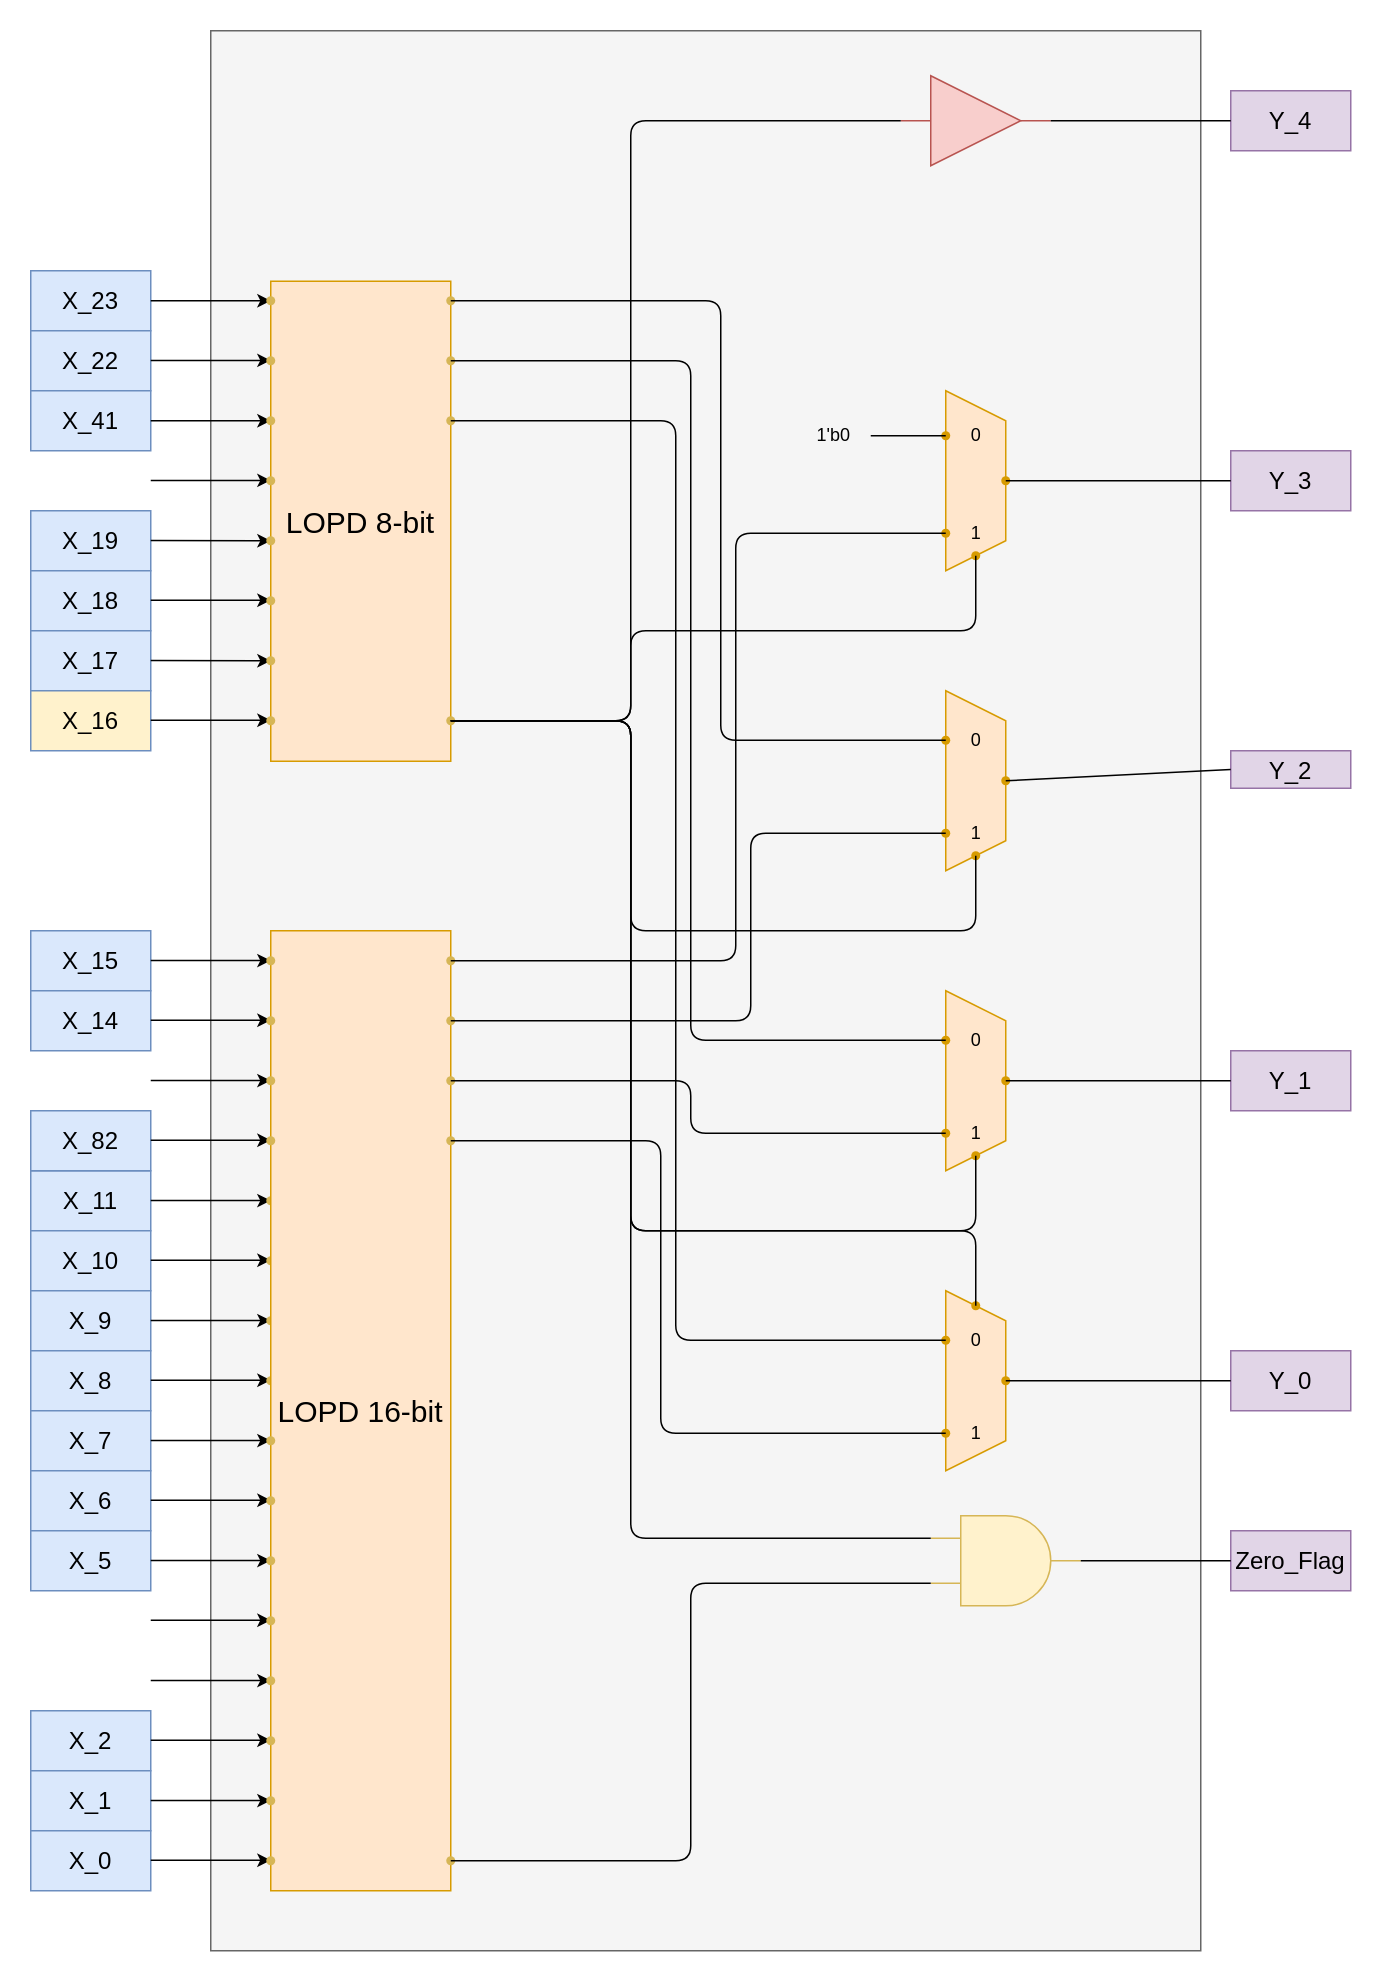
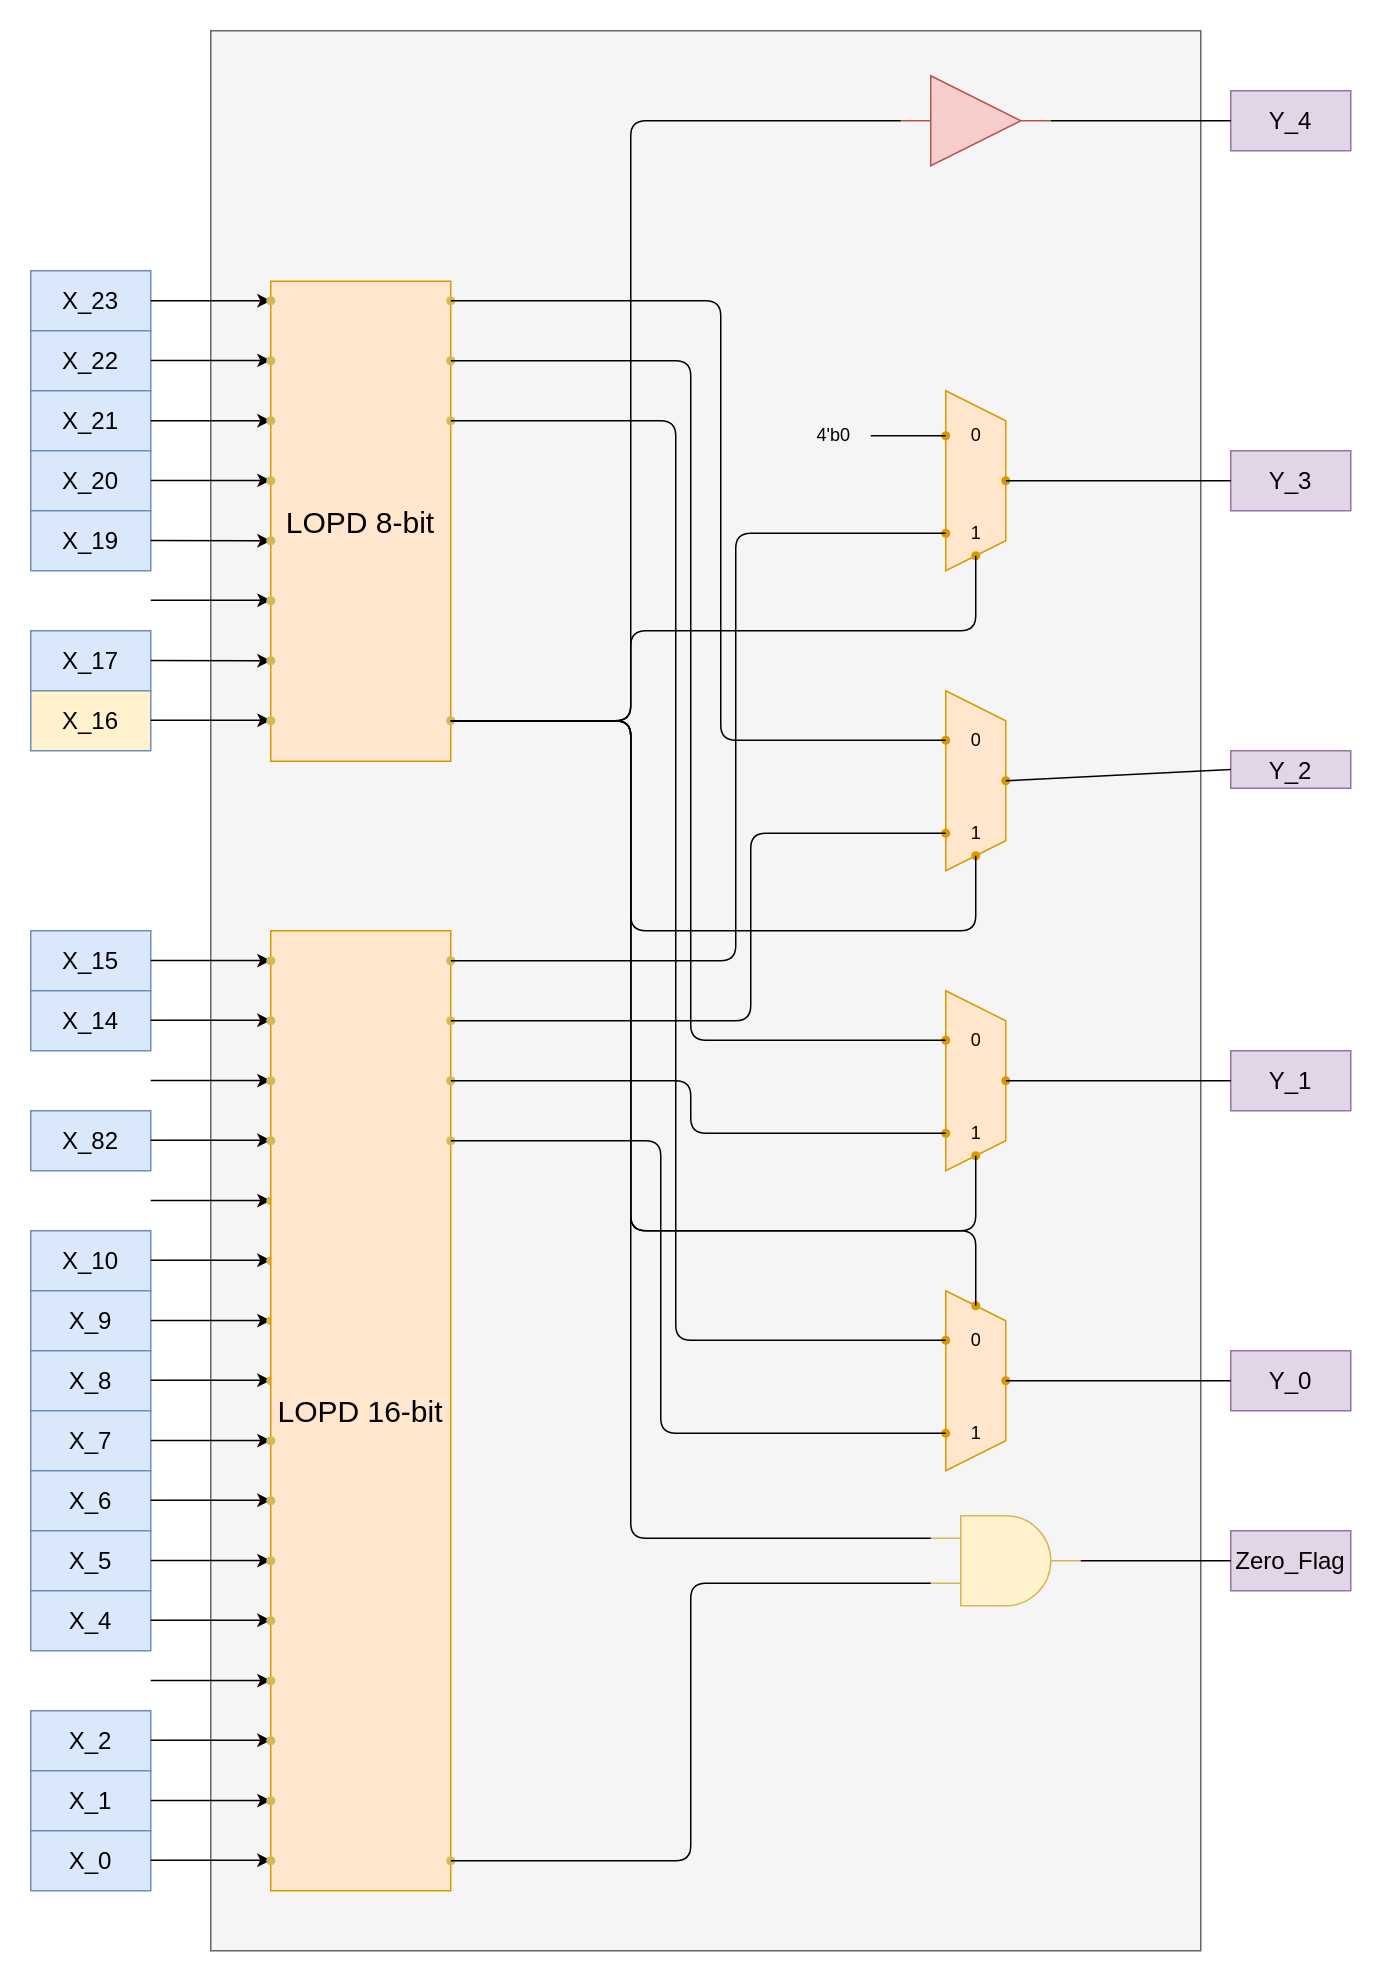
(91, 421) -> (91, 421)
(834, 436) -> (834, 436)
none -> (91, 481)
(91, 601) -> none
(91, 1201) -> none
none -> (91, 1621)
